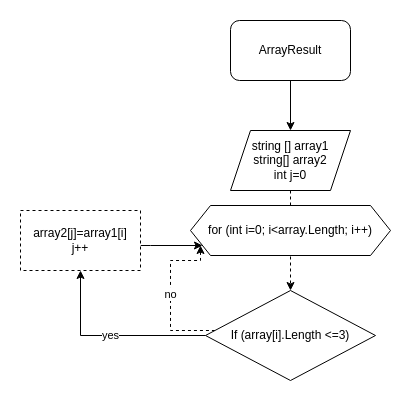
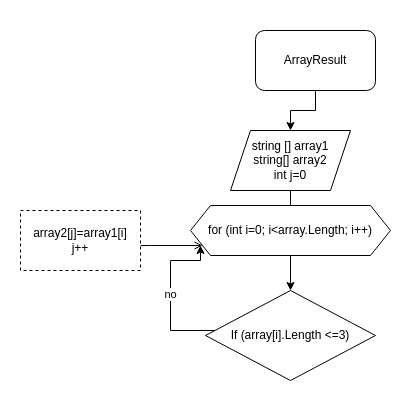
(291, 51) -> (316, 61)
(194, 246) -> (195, 246)
(291, 268) -> (291, 268)
(178, 331) -> (178, 331)
(115, 336) -> none
